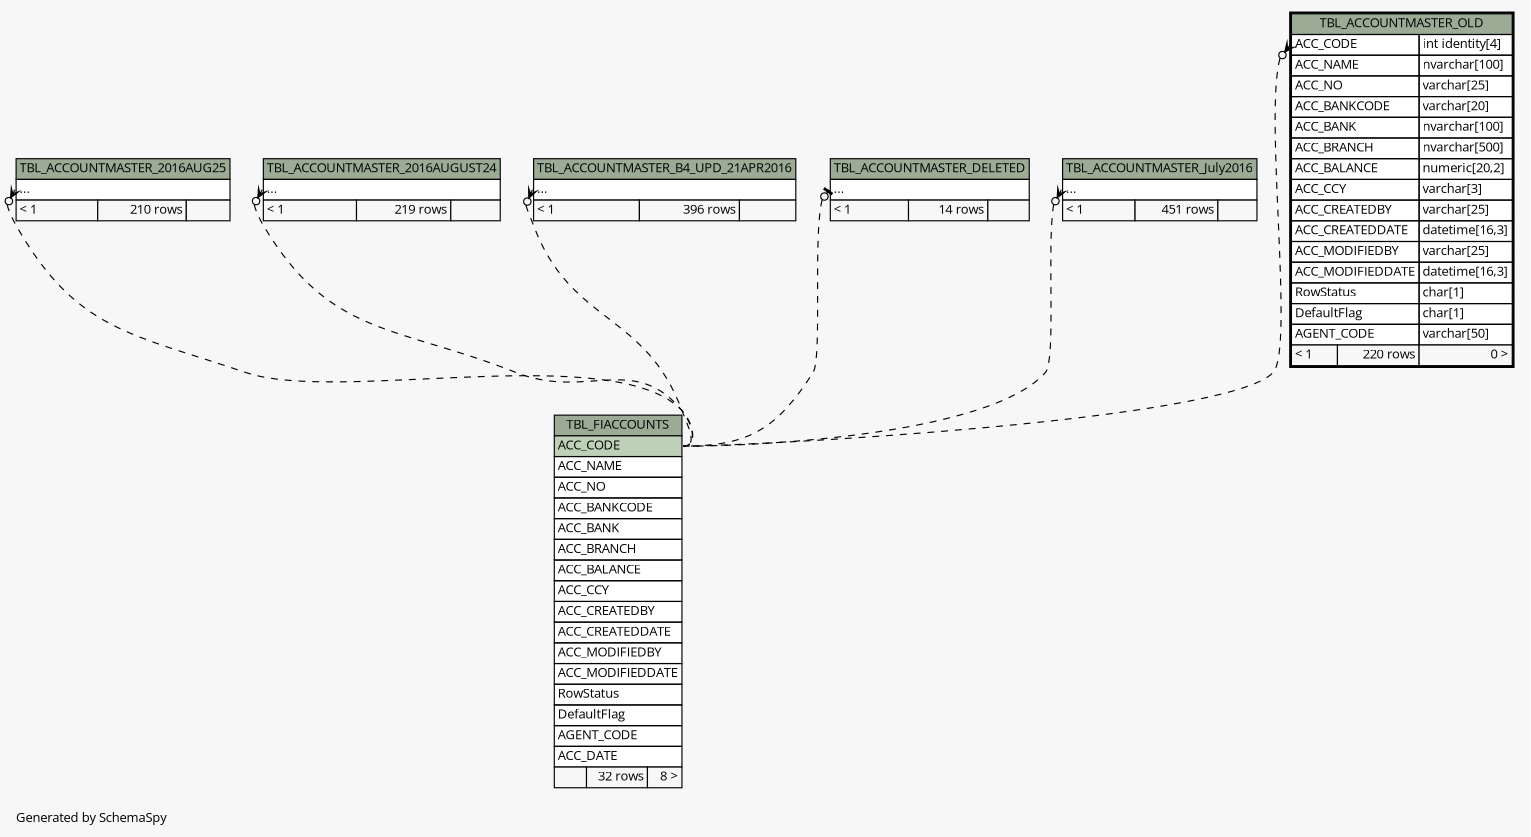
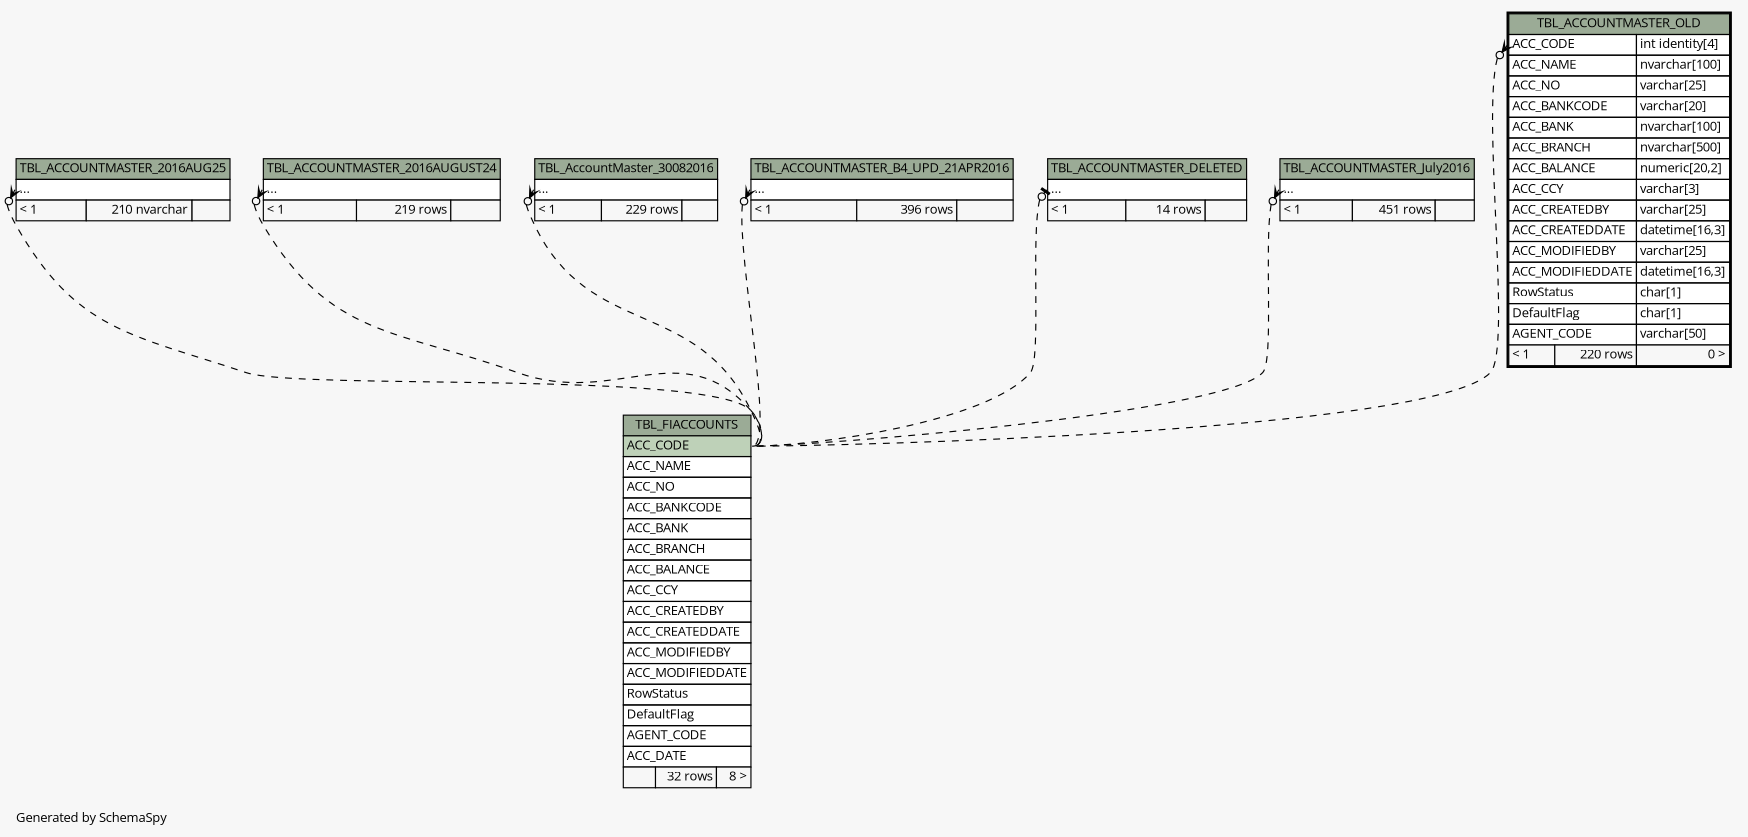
none -> (626, 190)
(156, 210) -> (150, 210)
